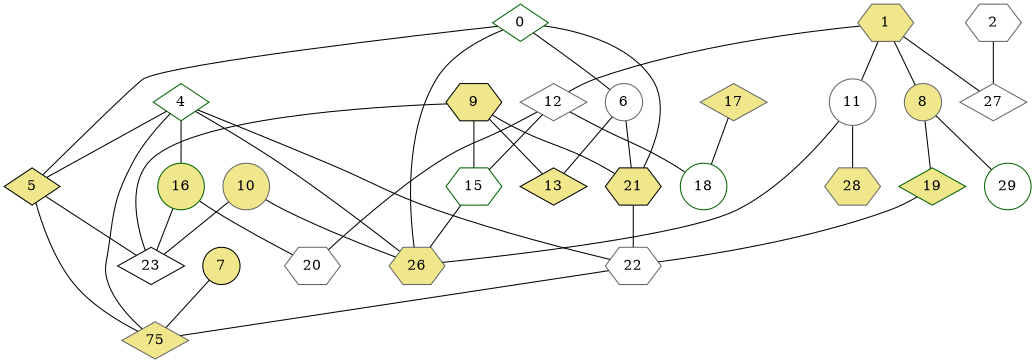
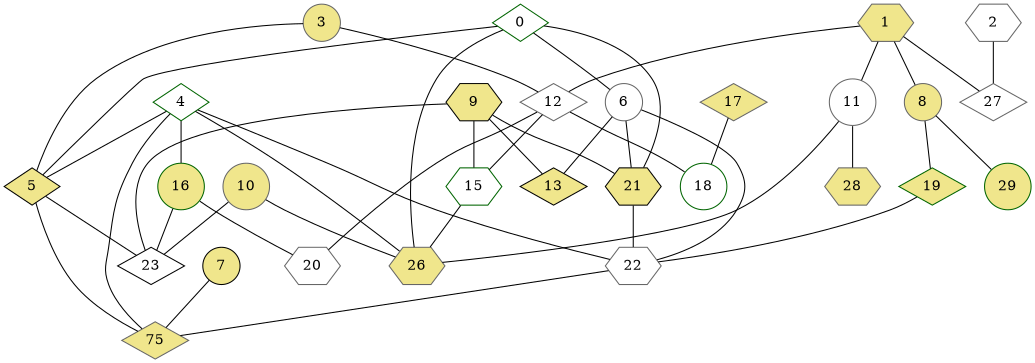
none -> (322, 23)
none -> (744, 180)
(1008, 186) -> (1008, 186)
